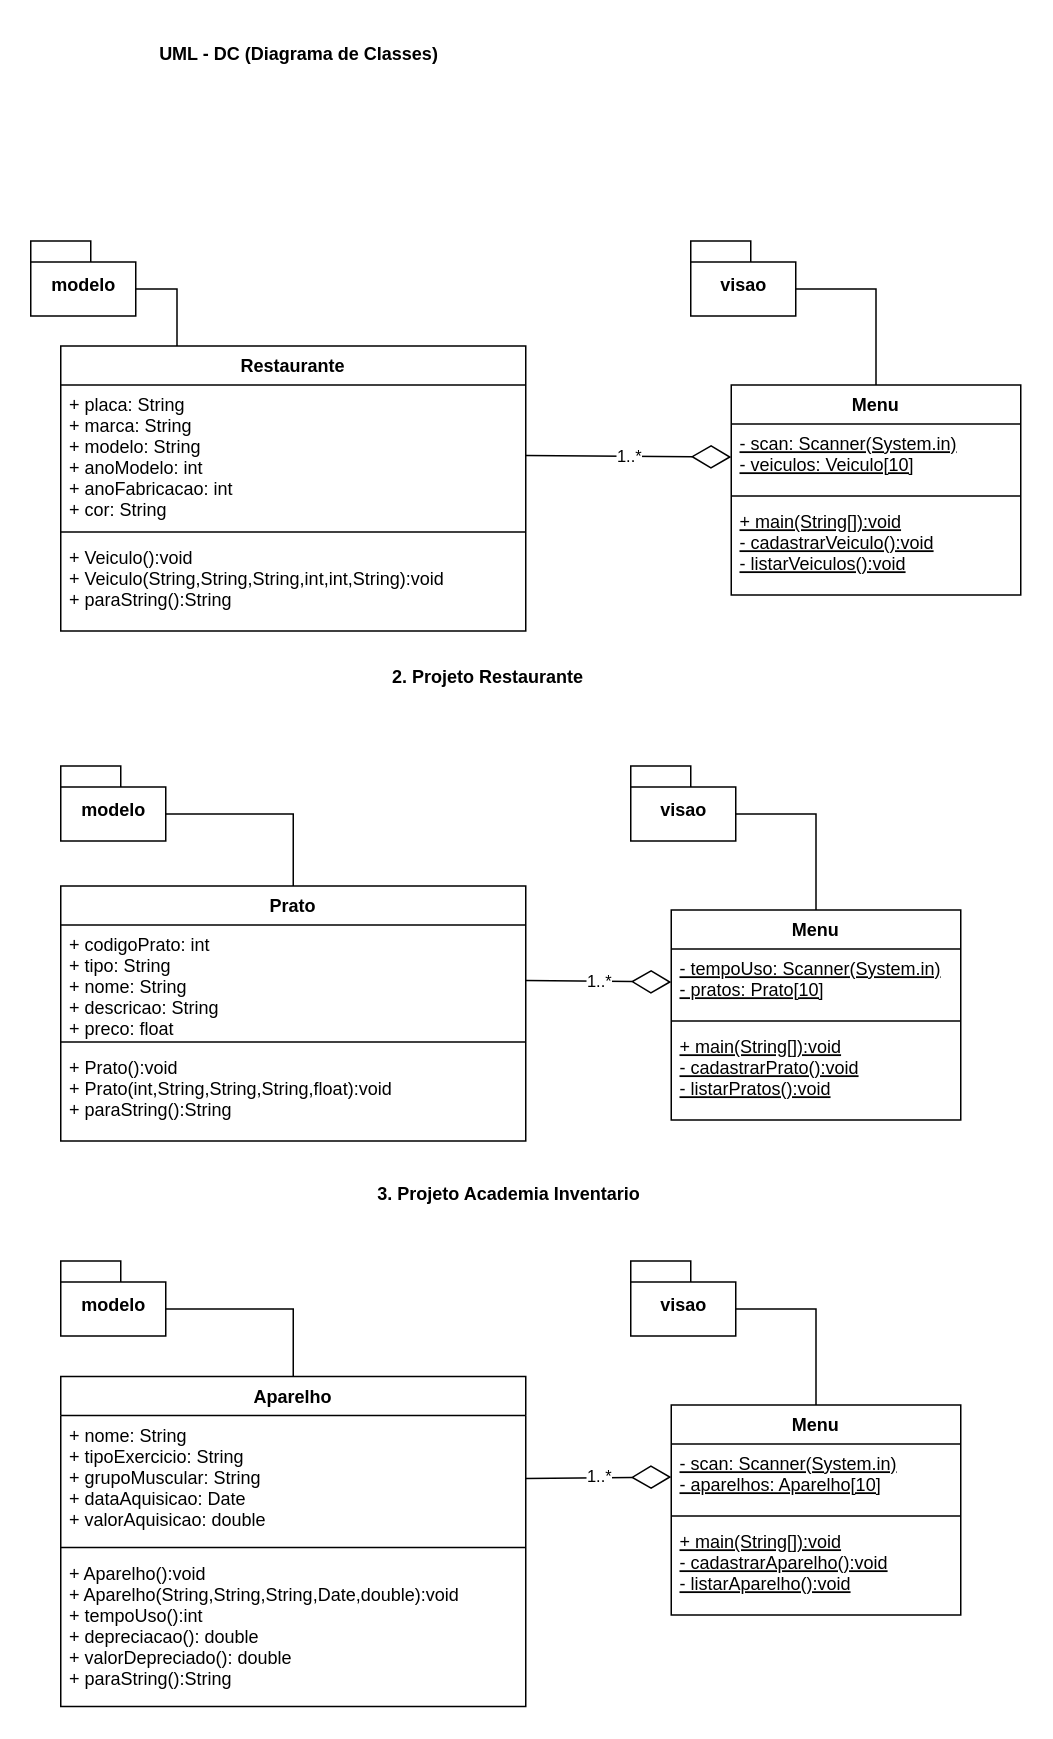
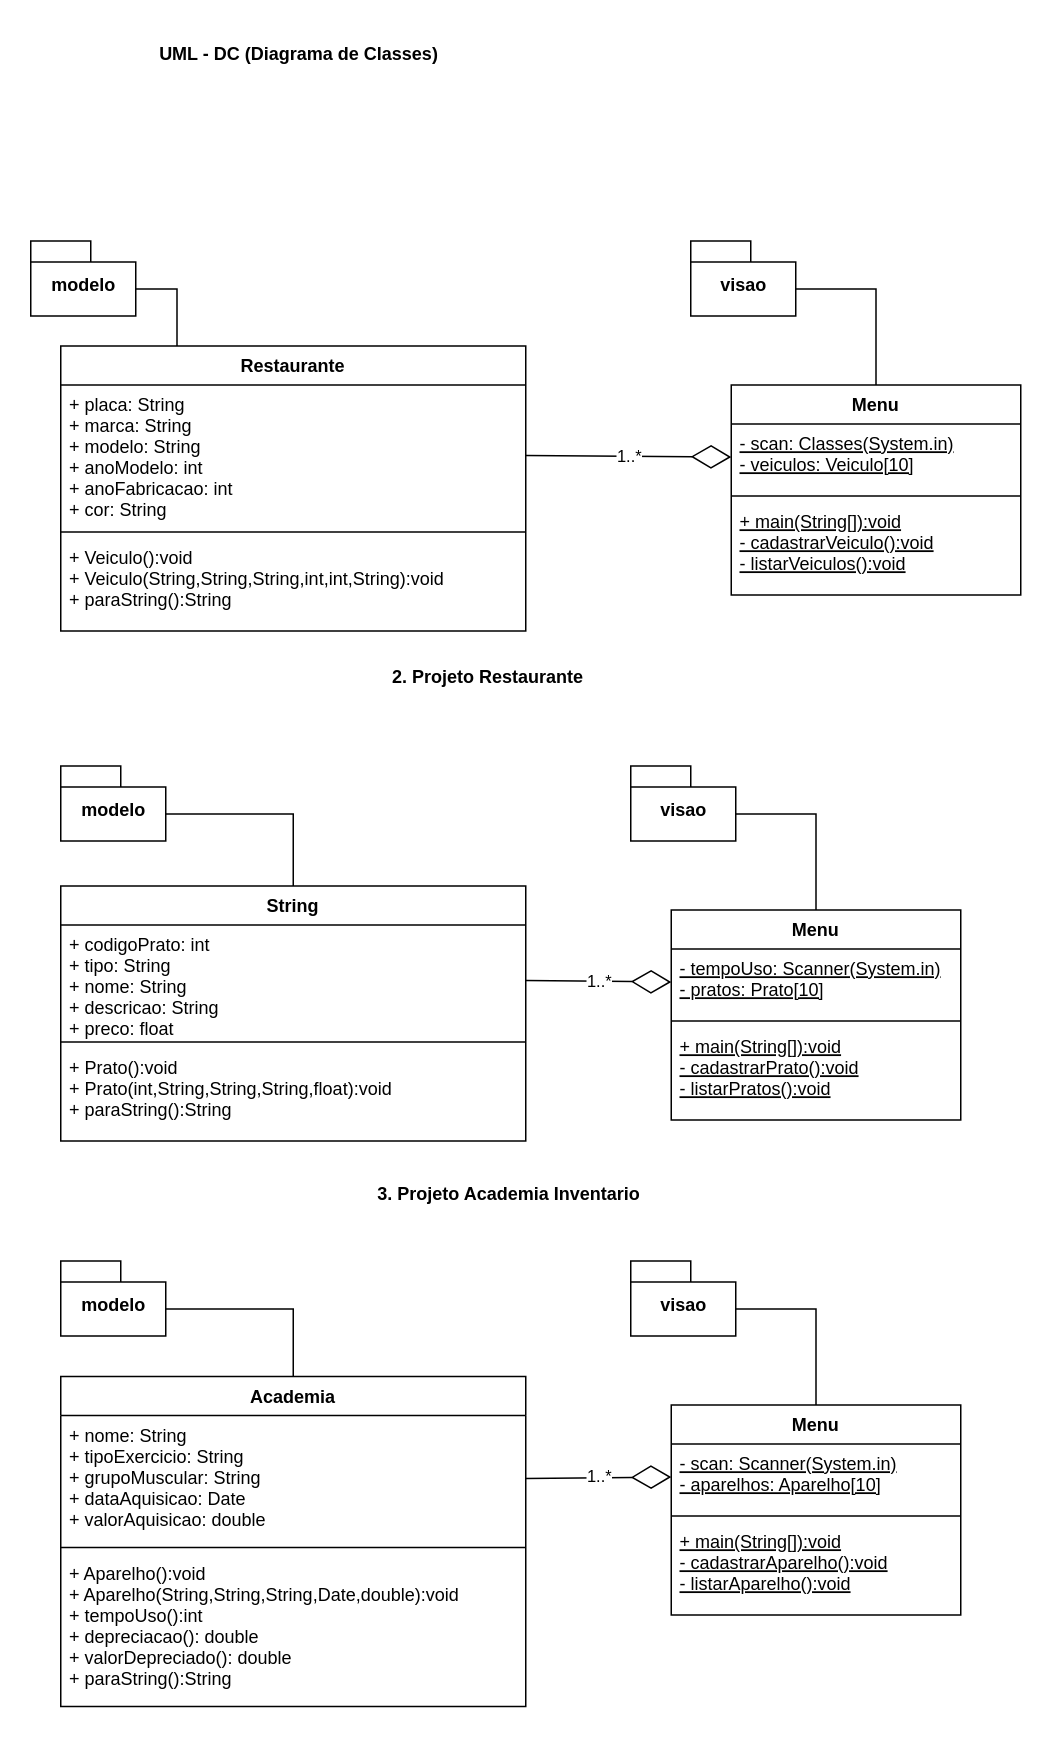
(859, 444) -> (857, 444)
(293, 906) -> (293, 906)
(293, 1397) -> (293, 1397)
